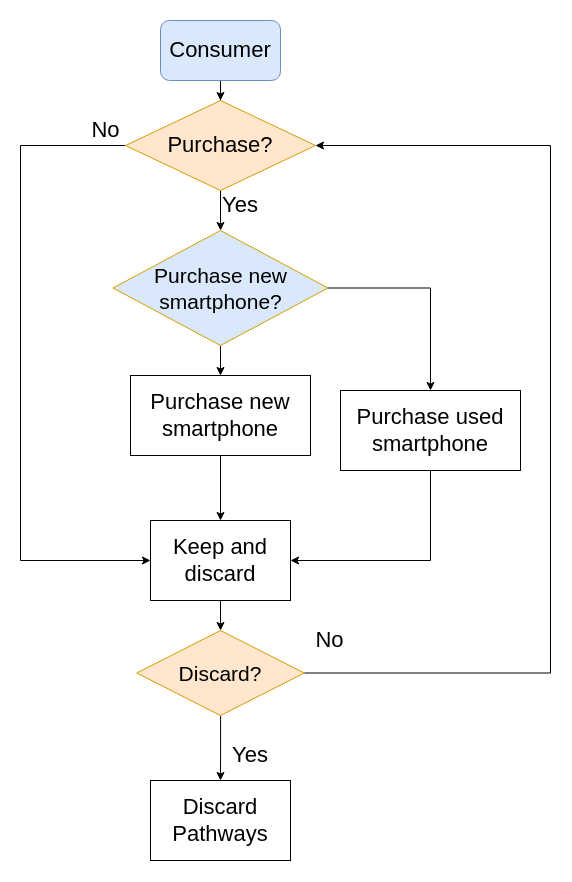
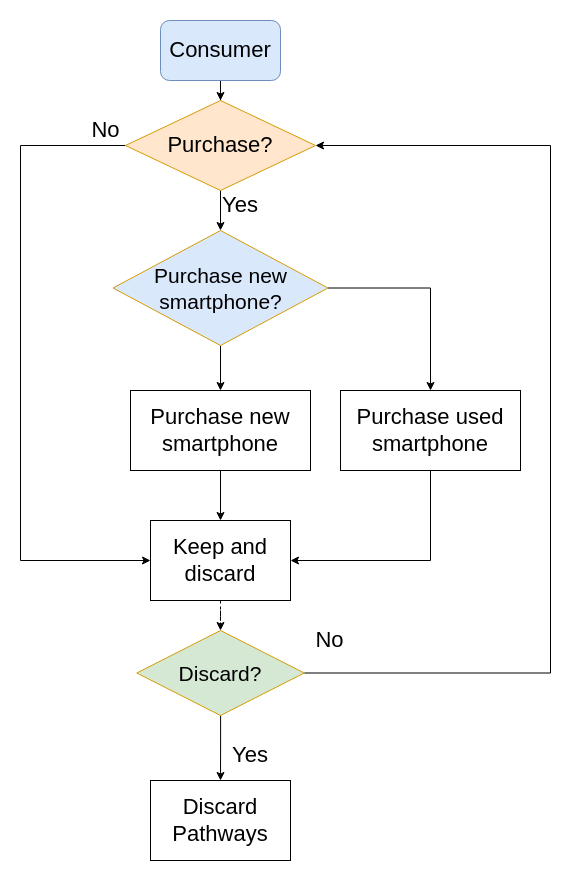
(221, 416) -> (221, 431)
(221, 620) -> (221, 620)
(221, 673) -> (221, 673)
